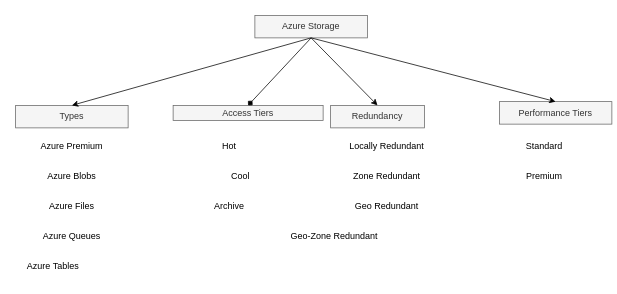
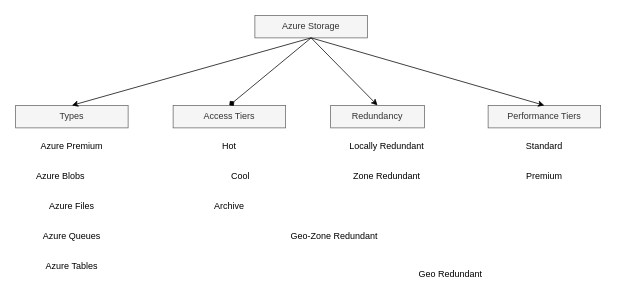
(248, 113) -> (229, 117)
(555, 113) -> (544, 117)
(72, 177) -> (60, 177)
(387, 207) -> (450, 274)
(53, 267) -> (72, 267)
